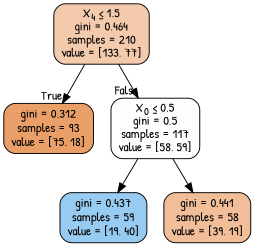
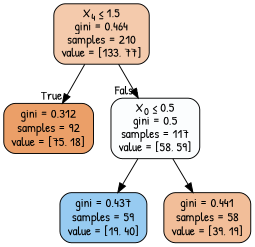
(49, 128) -> (49, 128)
